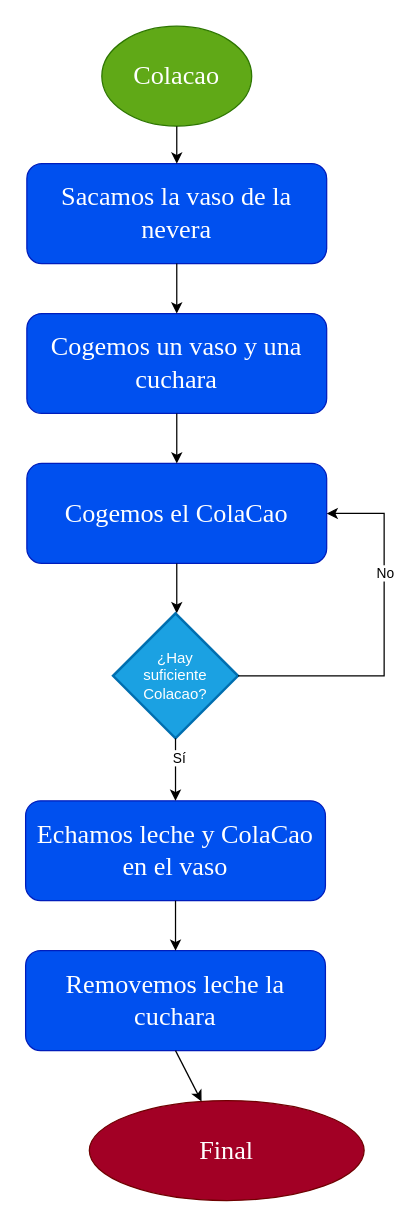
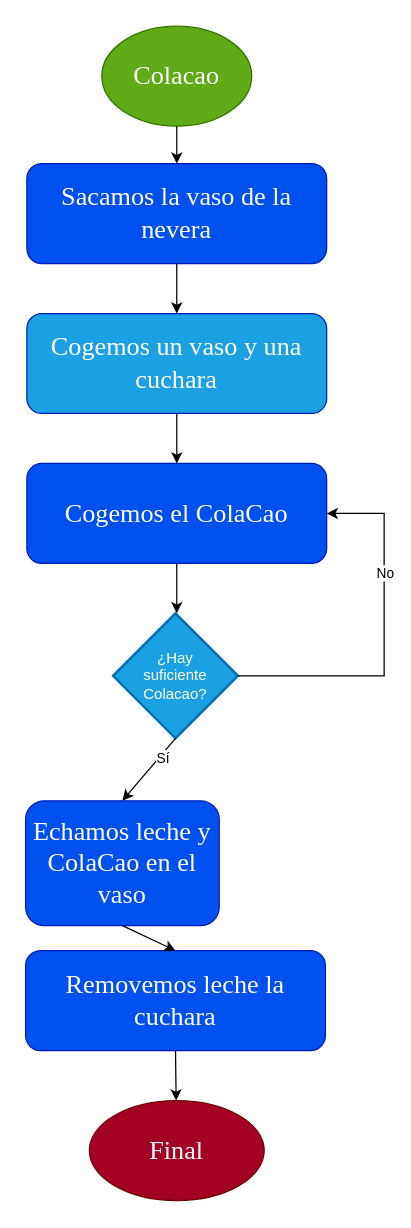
(177, 363) -> (177, 363)
(176, 851) -> (123, 863)
(227, 1151) -> (177, 1151)
